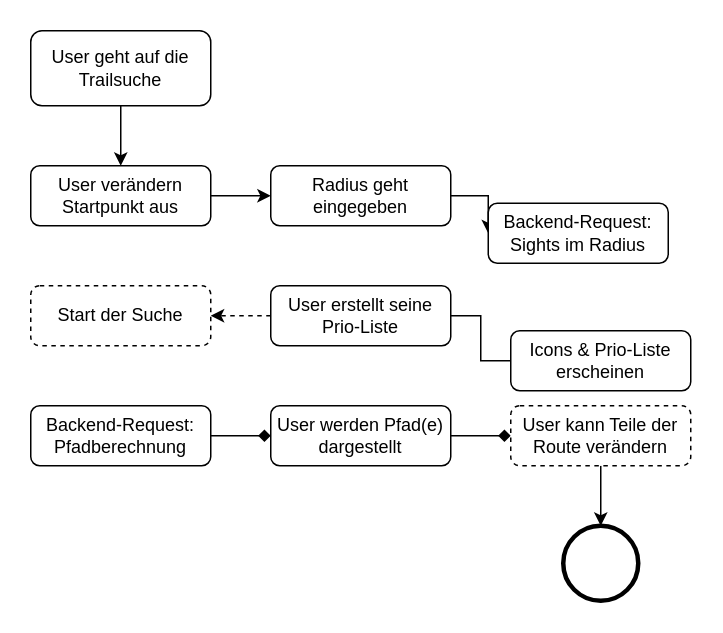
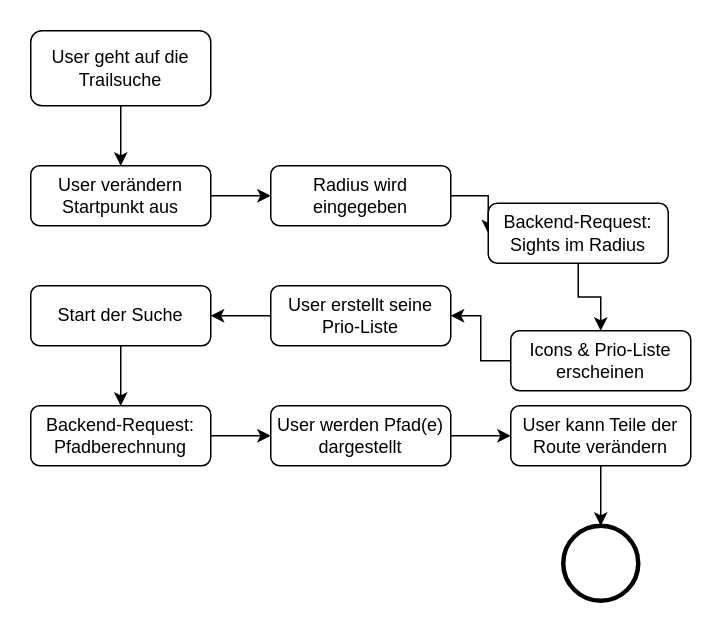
(361, 196) -> (361, 196)
none -> (584, 297)
(121, 316) -> (121, 316)
(246, 316) -> (246, 316)
(457, 316) -> (462, 316)
none -> (121, 371)
(258, 436) -> (259, 436)
(498, 436) -> (499, 436)
(601, 436) -> (601, 436)
